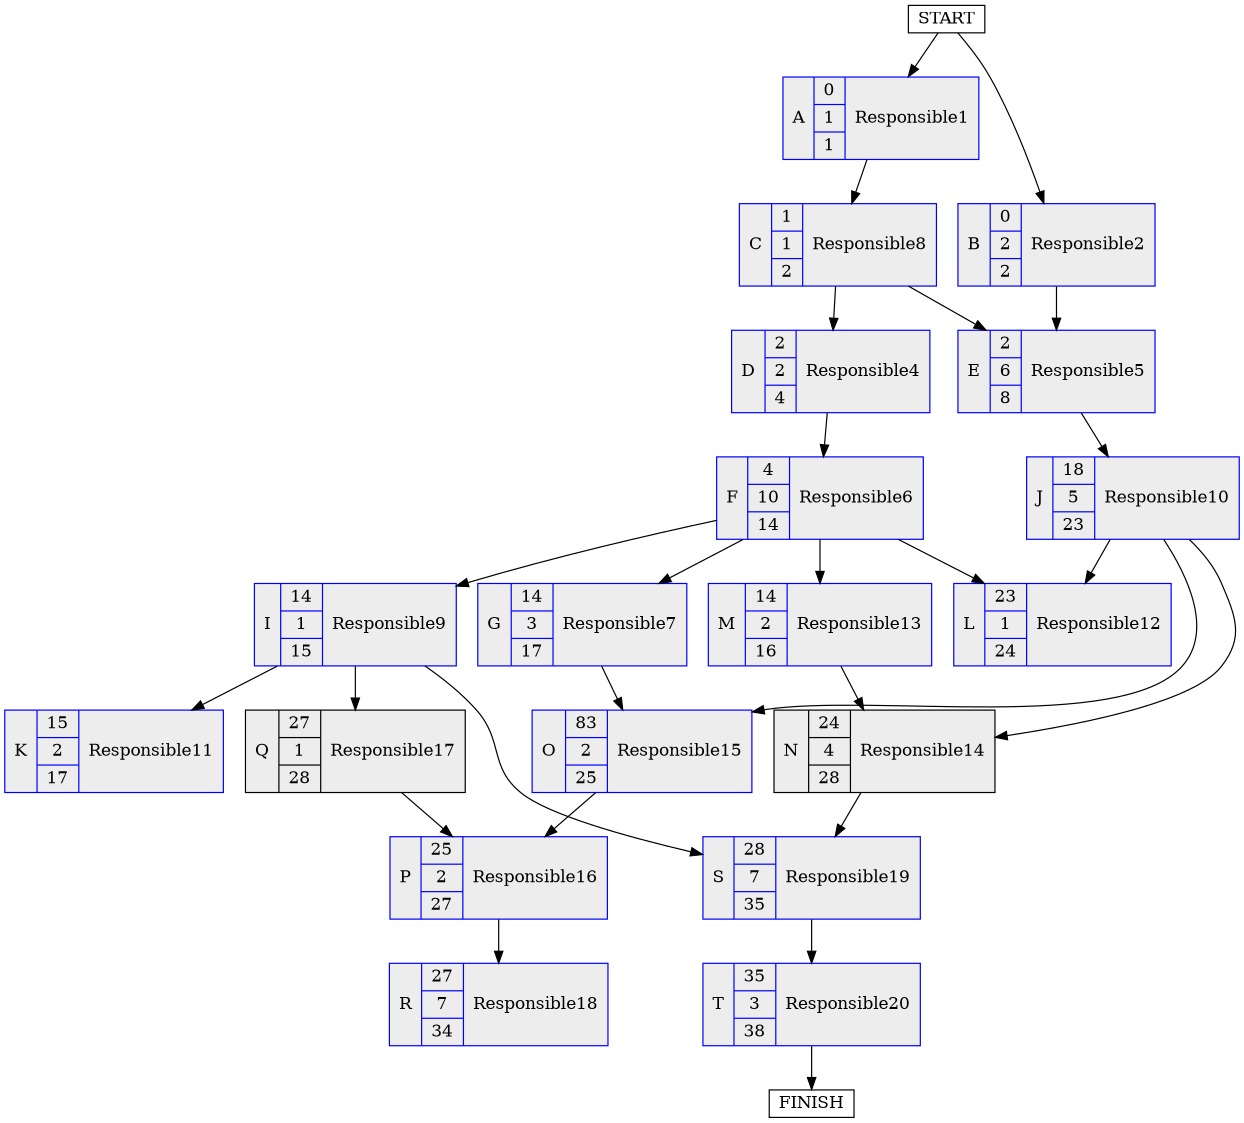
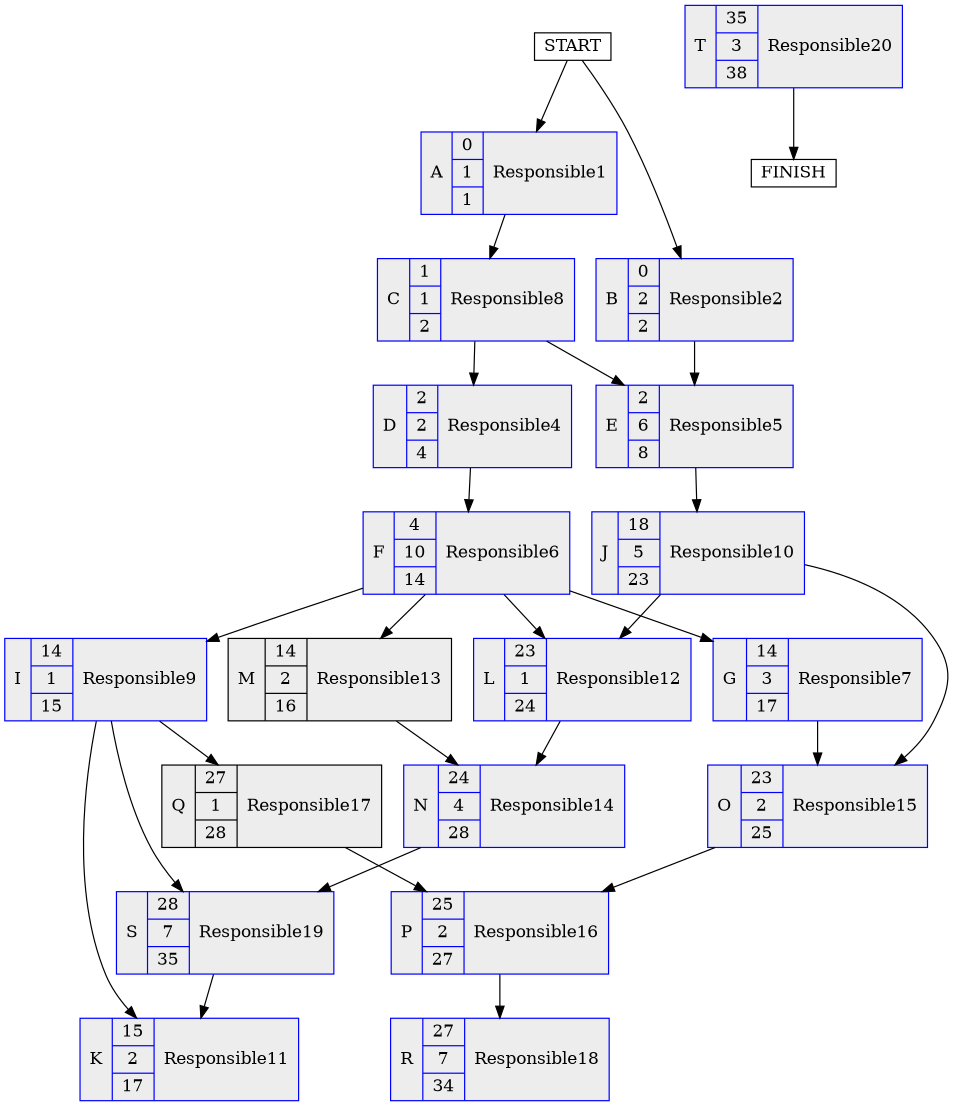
(820, 625) -> (340, 680)
(1187, 691) -> (551, 738)
(586, 723) -> (762, 778)
(884, 751) -> (514, 806)
(812, 935) -> (209, 990)
